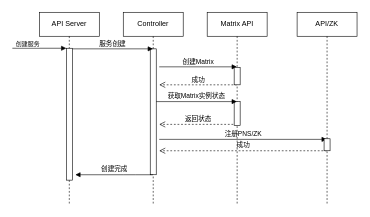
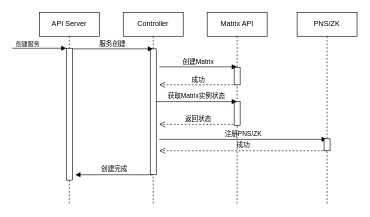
(327, 24) -> (327, 24)
